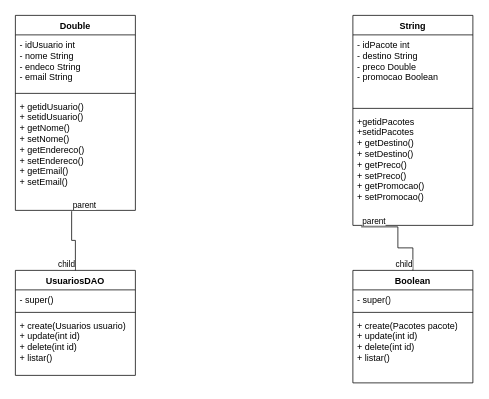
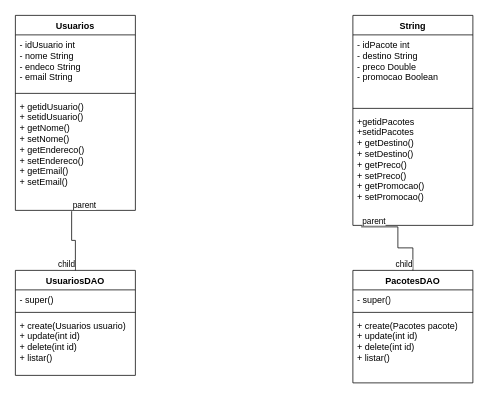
(75, 26) -> (75, 26)
(413, 281) -> (413, 281)
